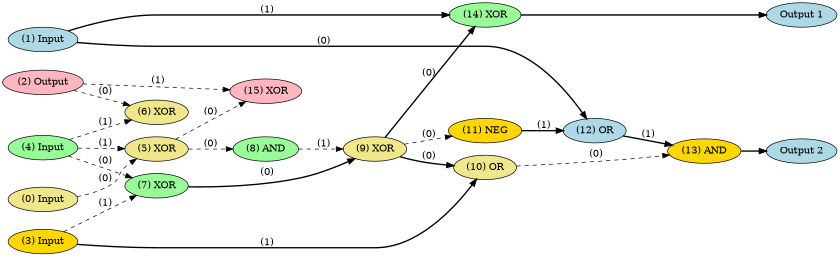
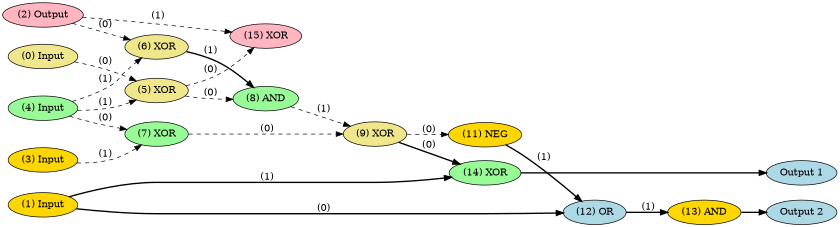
(43, 39) -> (43, 205)
none -> (219, 63)
(485, 167) -> none
(270, 183) -> (262, 134)
